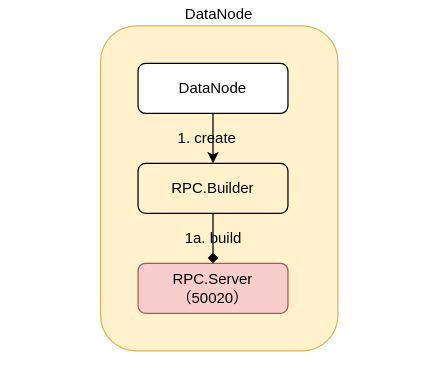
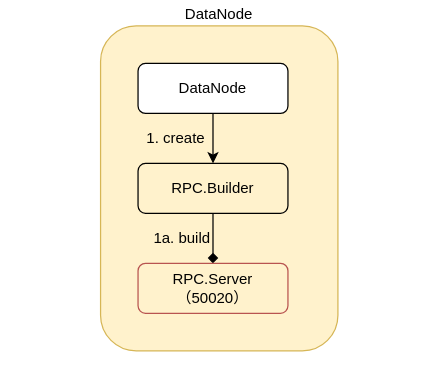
(207, 138) -> (176, 138)
(213, 238) -> (182, 238)
(213, 288) -> (213, 288)
